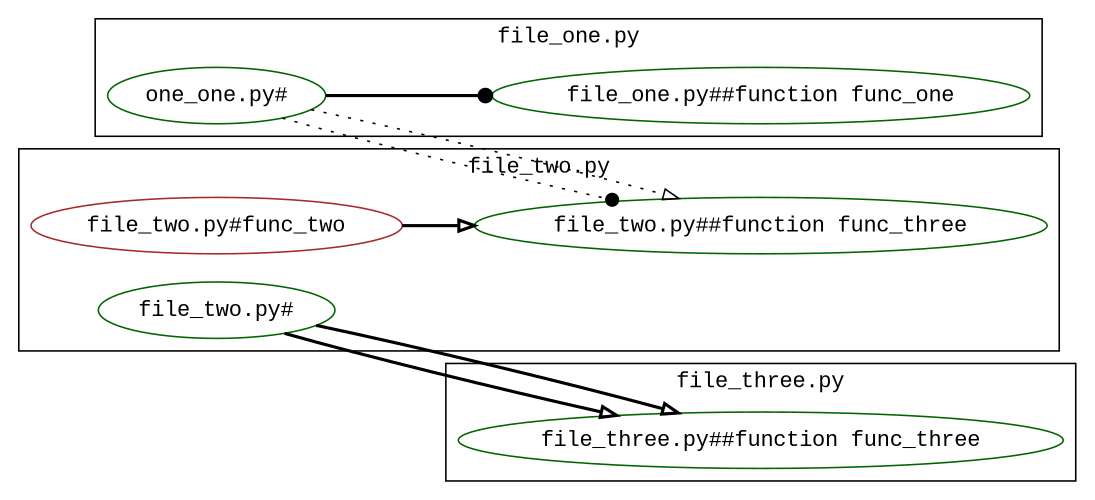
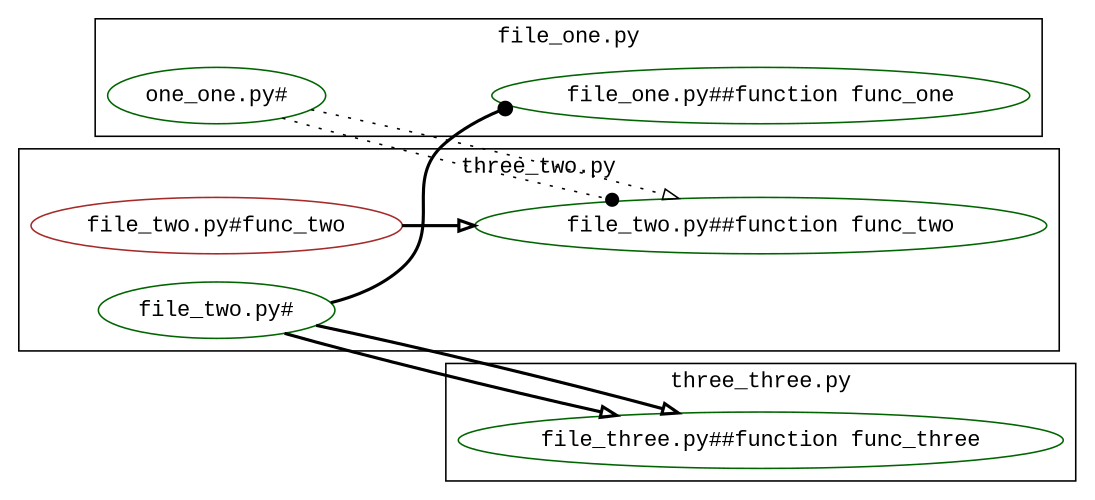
(402, 96) -> (423, 214)
(539, 167) -> (539, 167)
(761, 226) -> (761, 226)
(761, 381) -> (761, 381)
